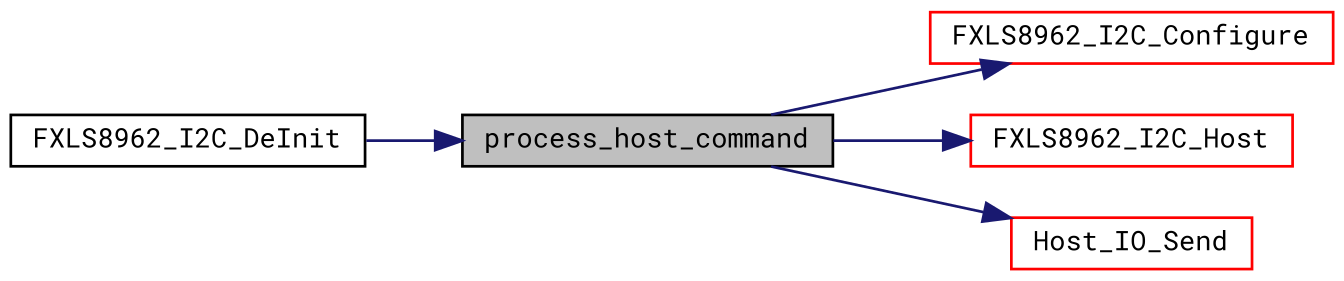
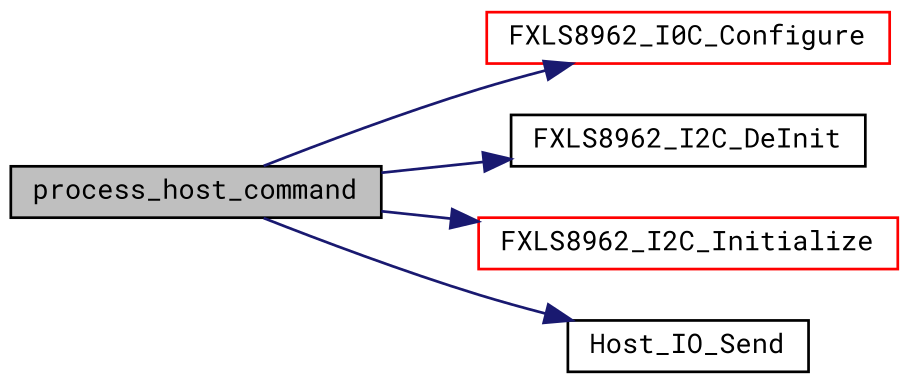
(1132, 38) -> (688, 38)
(400, 141) -> (433, 167)
(1132, 141) -> (688, 243)
(1132, 243) -> (688, 346)
